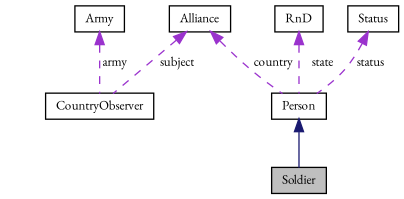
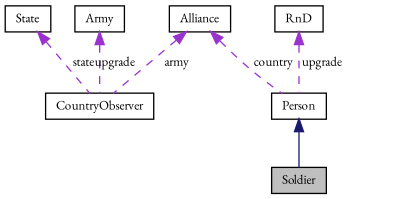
none -> (28, 19)
(373, 19) -> none
(114, 63) -> (114, 63)
(176, 63) -> (176, 63)
(321, 63) -> (321, 63)
